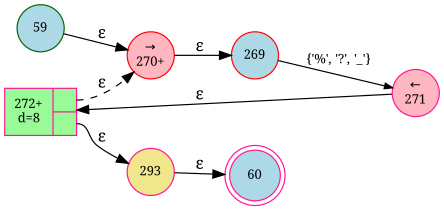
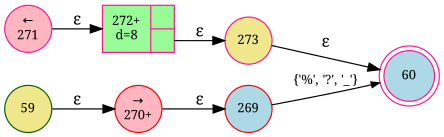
(41, 28) -> (28, 109)
(331, 73) -> (322, 95)
(102, 94) -> none
(151, 172) -> (249, 41)
